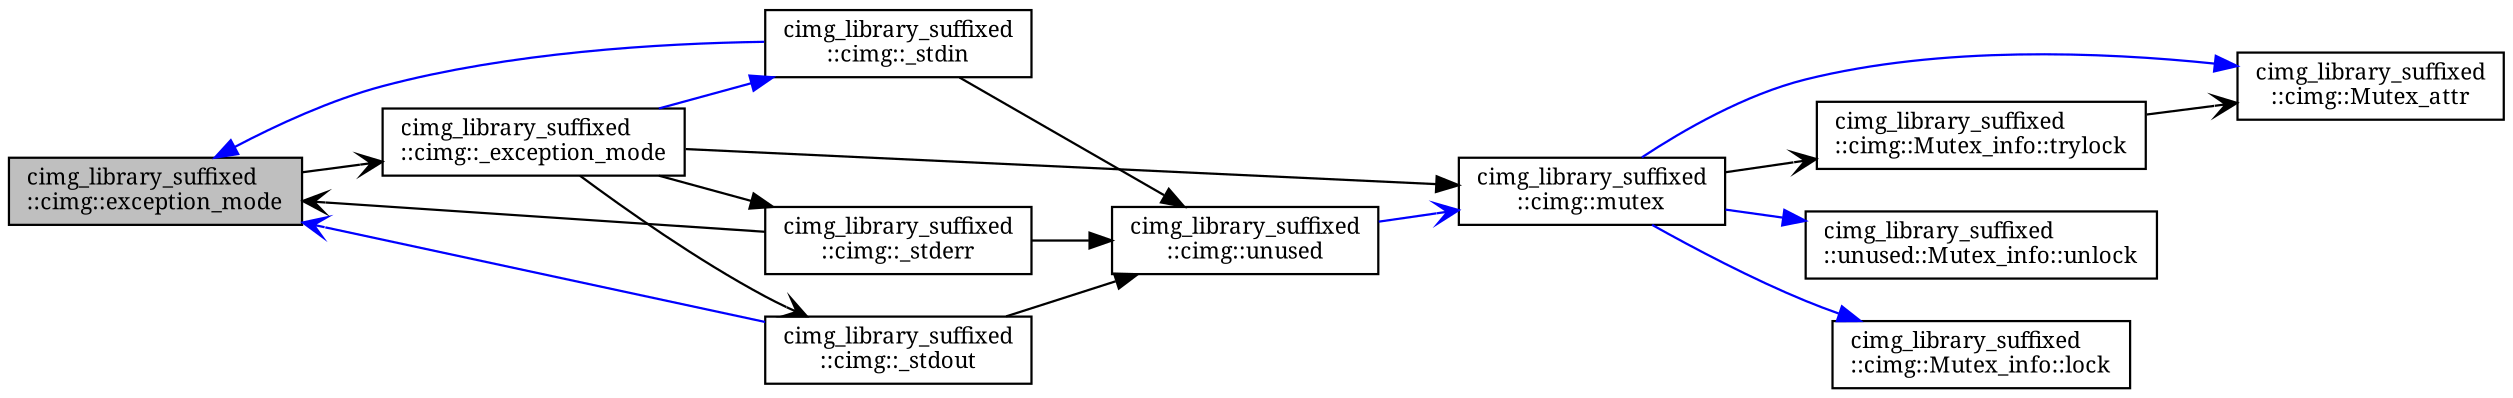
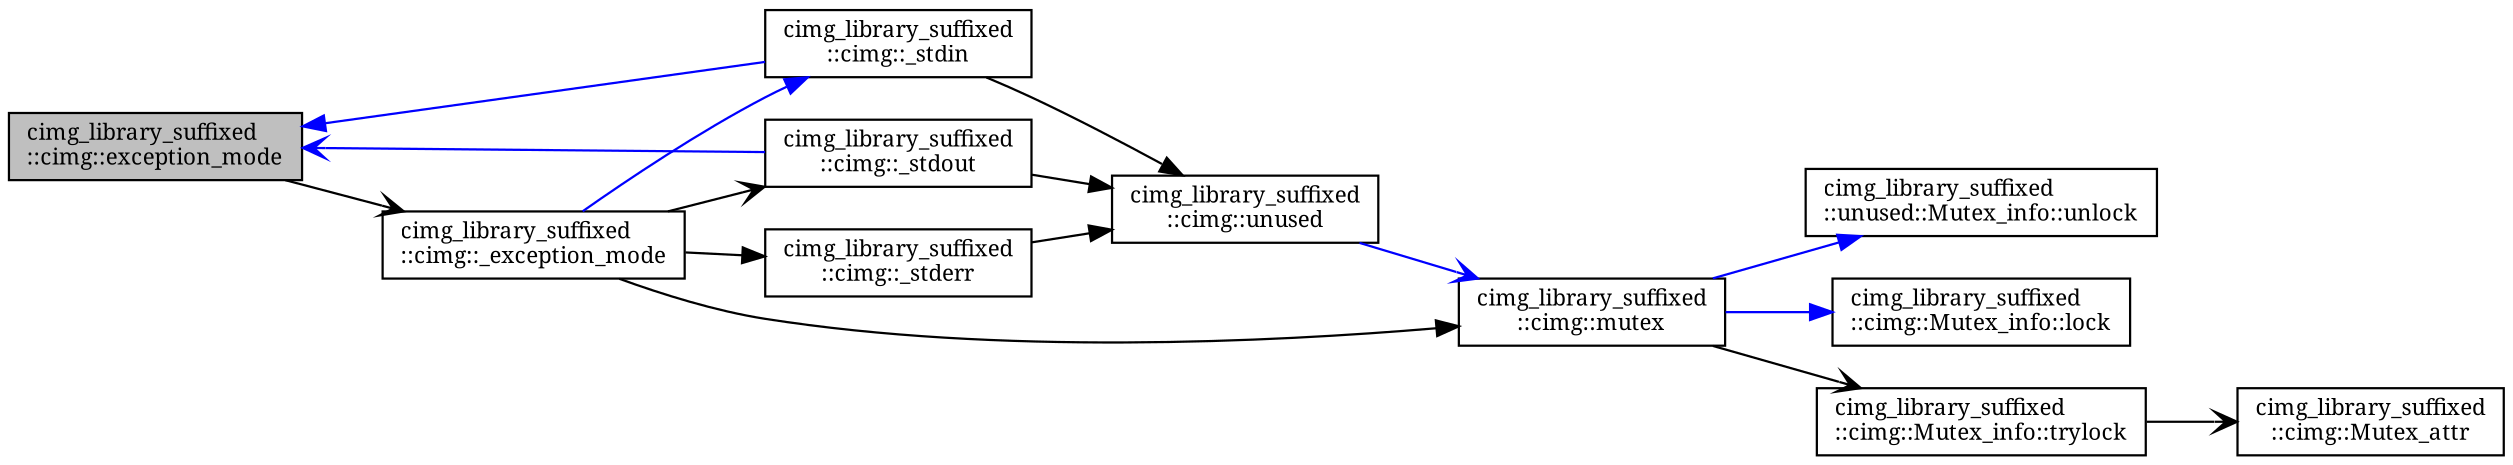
(1919, 60) -> none
(545, 217) -> none
